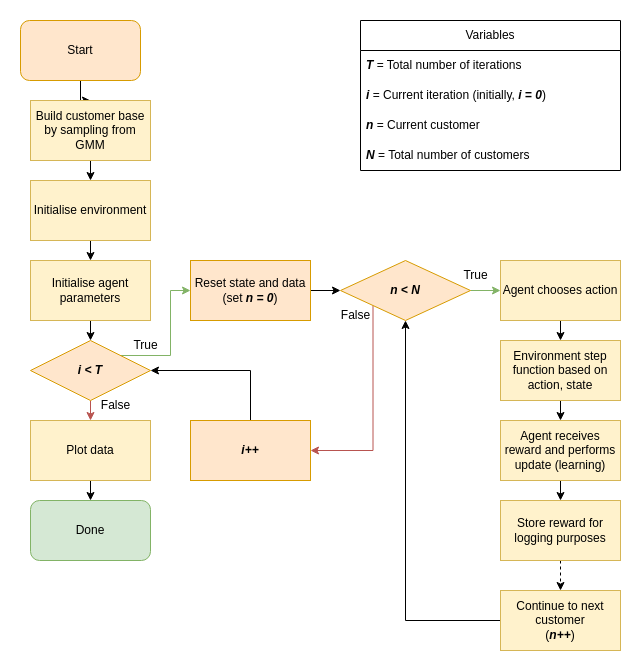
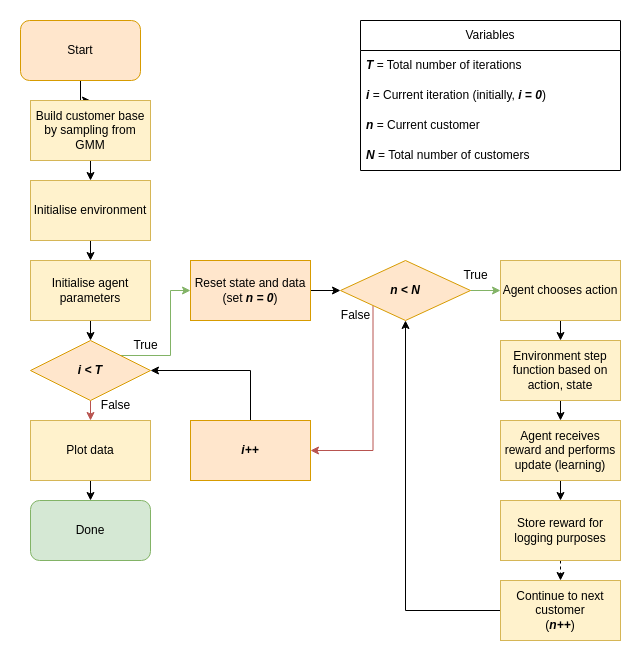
(561, 621) -> (561, 611)
